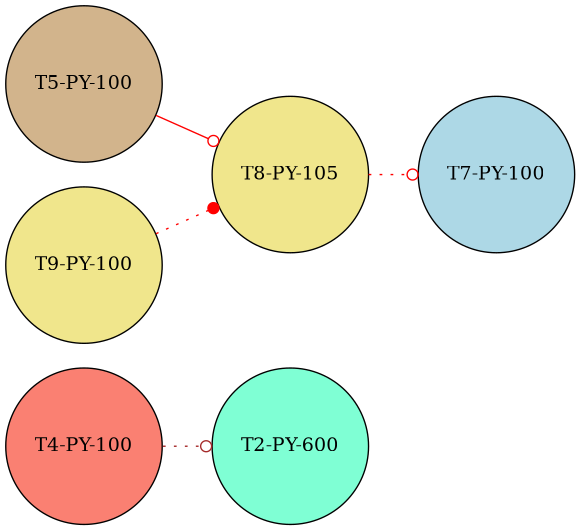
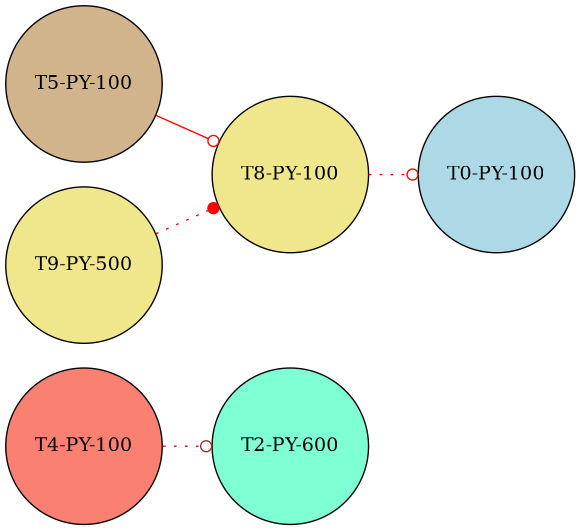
(290, 175) -> (290, 175)
(496, 175) -> (496, 175)
(84, 265) -> (84, 265)
